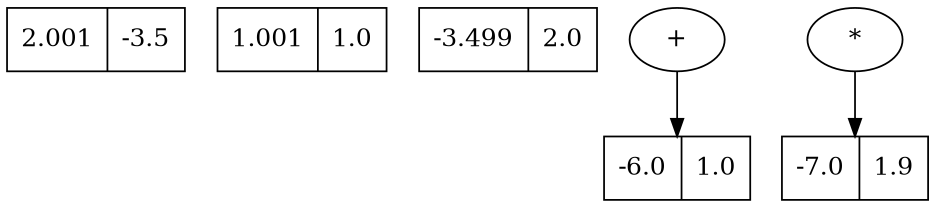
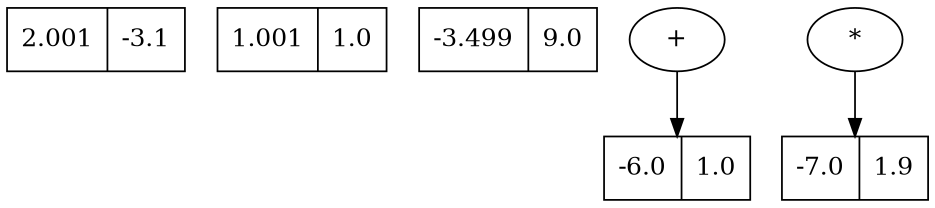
(146, 39) -> (146, 39)
(563, 39) -> (563, 39)
